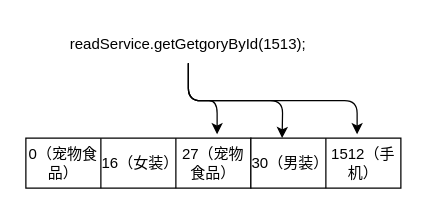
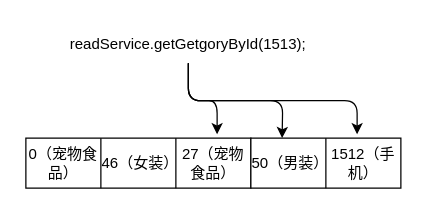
(138, 163) -> (138, 163)
(288, 163) -> (288, 163)
